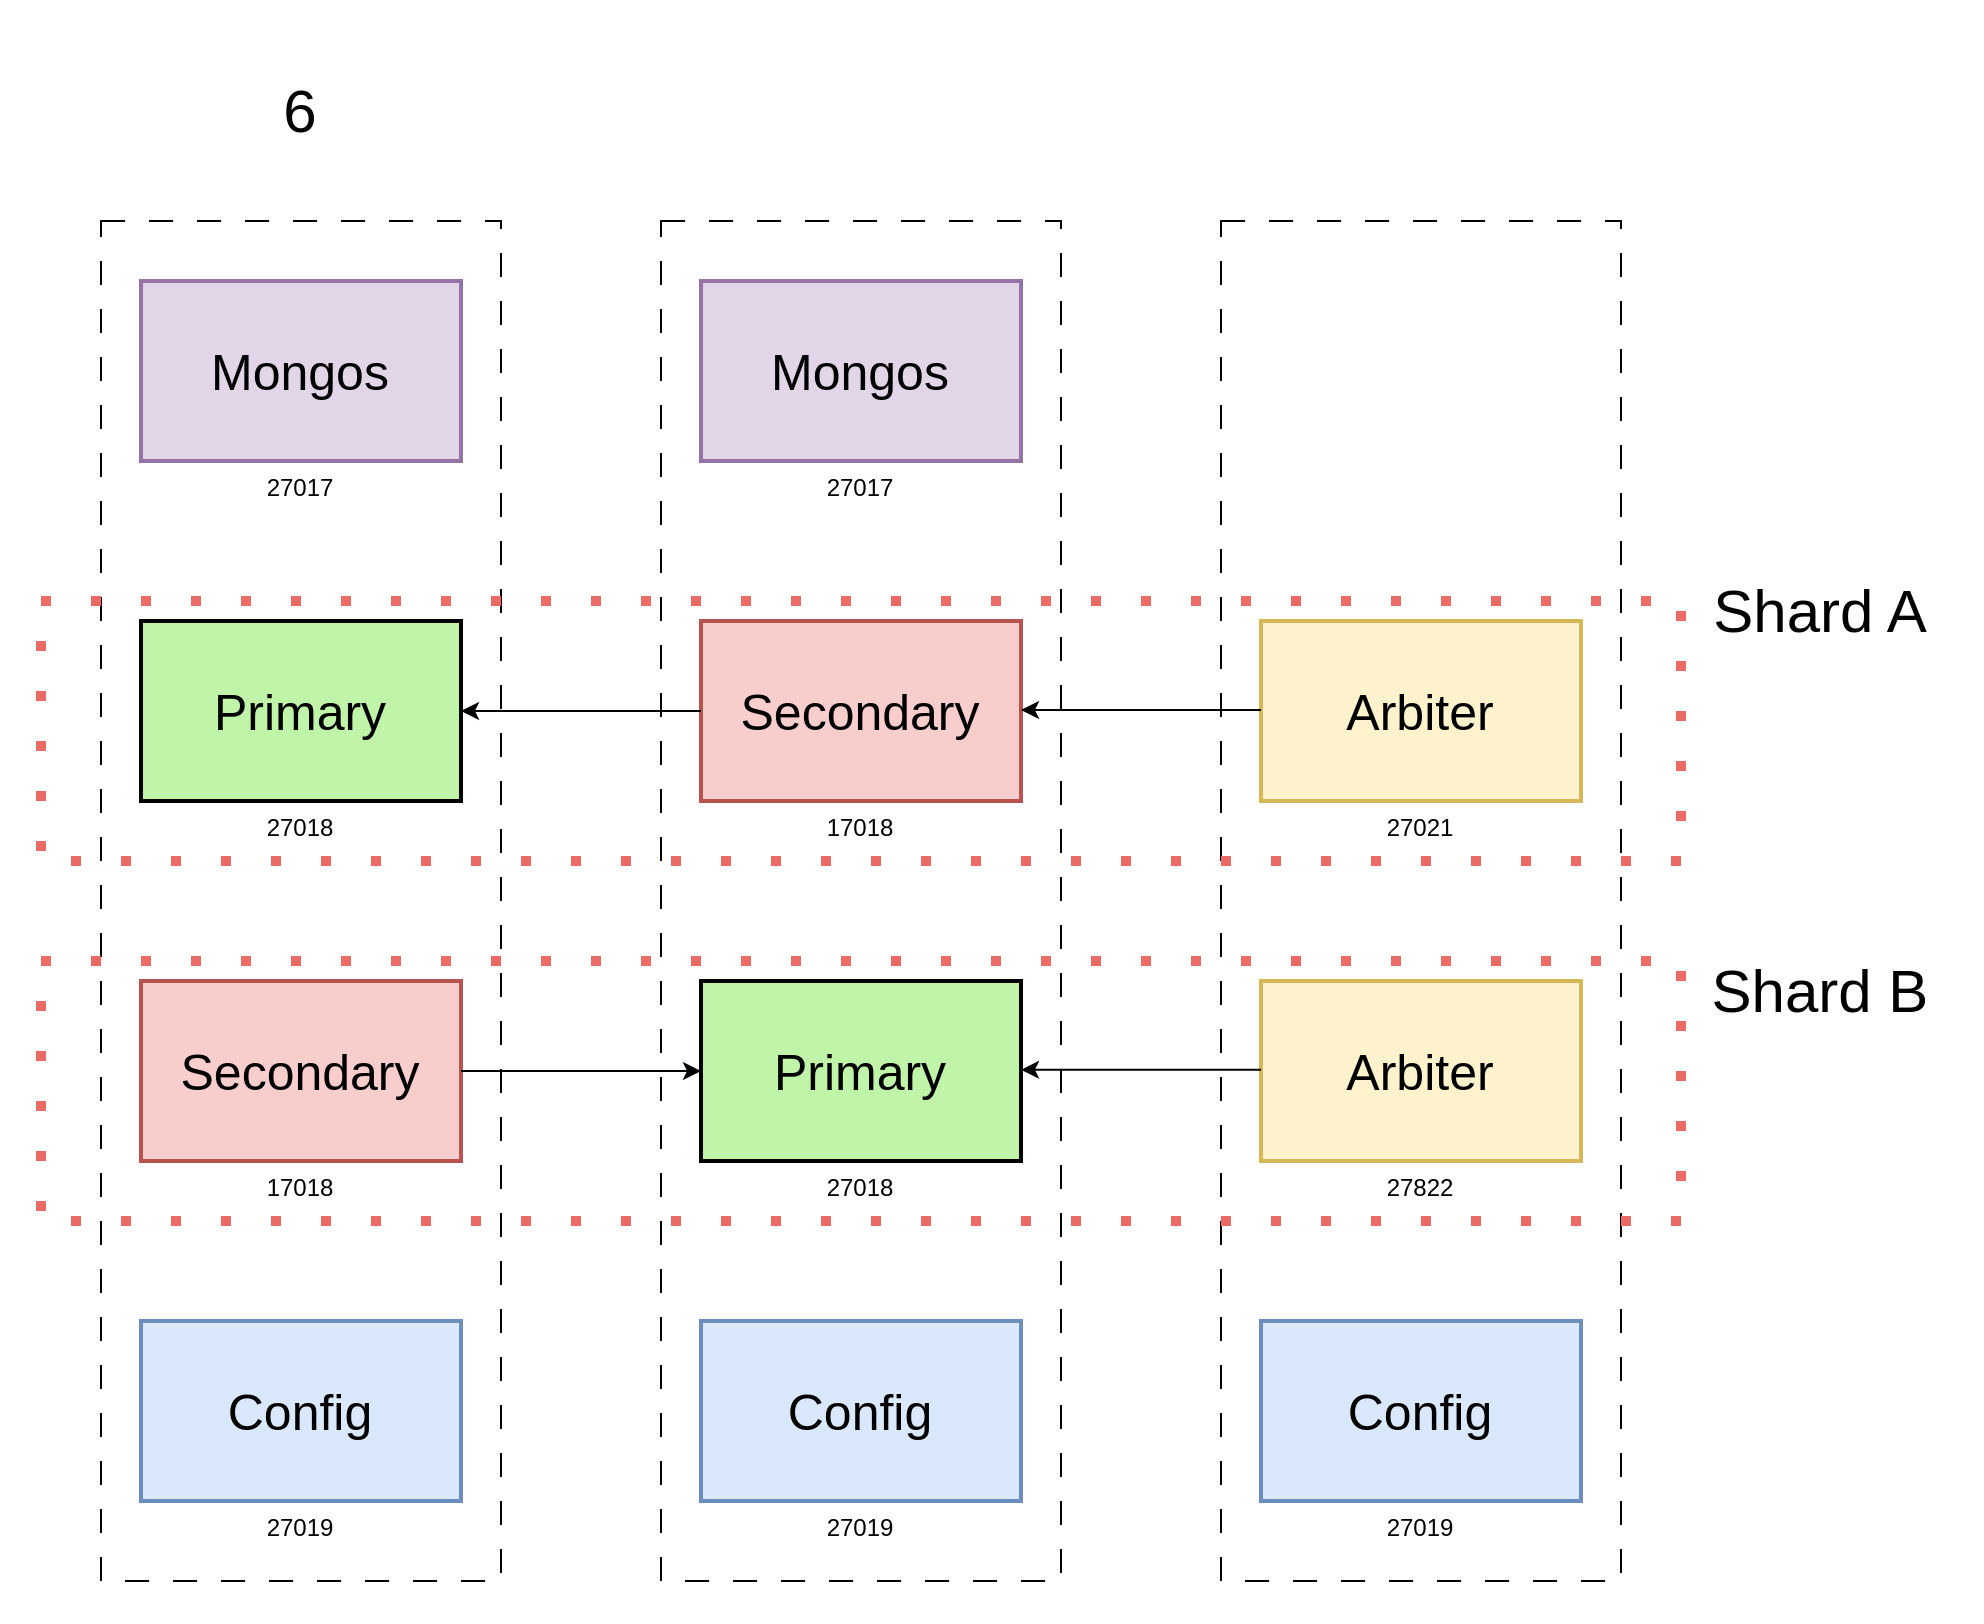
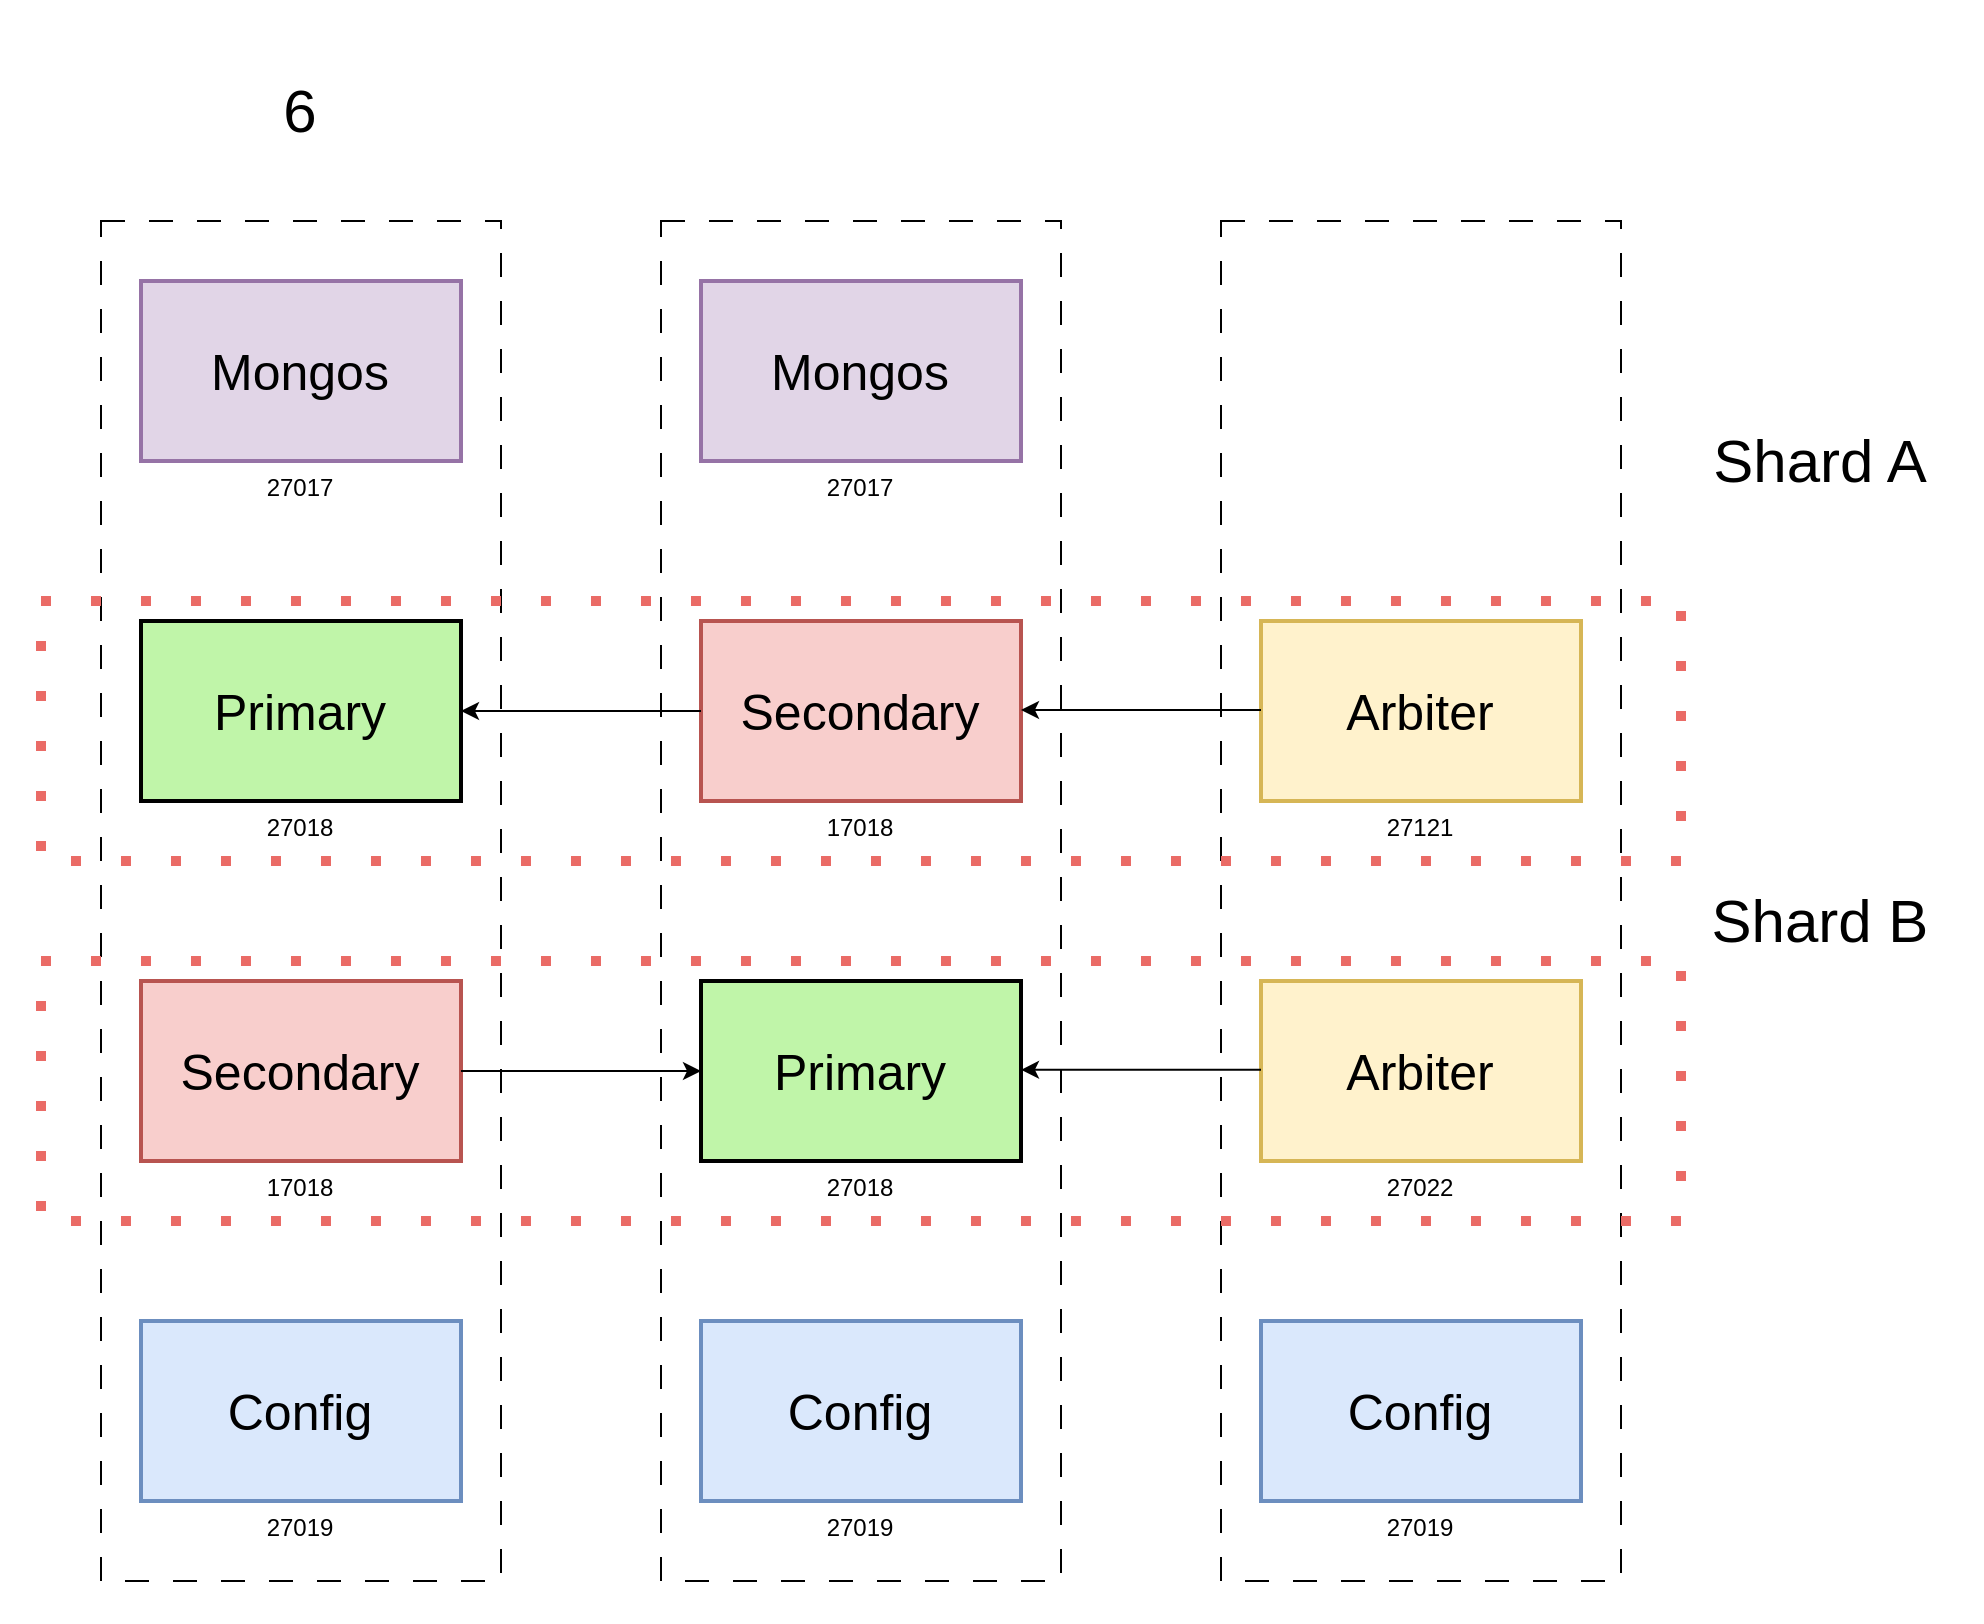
(1821, 611) -> (1821, 461)
(1420, 828) -> (1420, 828)
(1821, 991) -> (1821, 921)
(1420, 1188) -> (1420, 1188)
